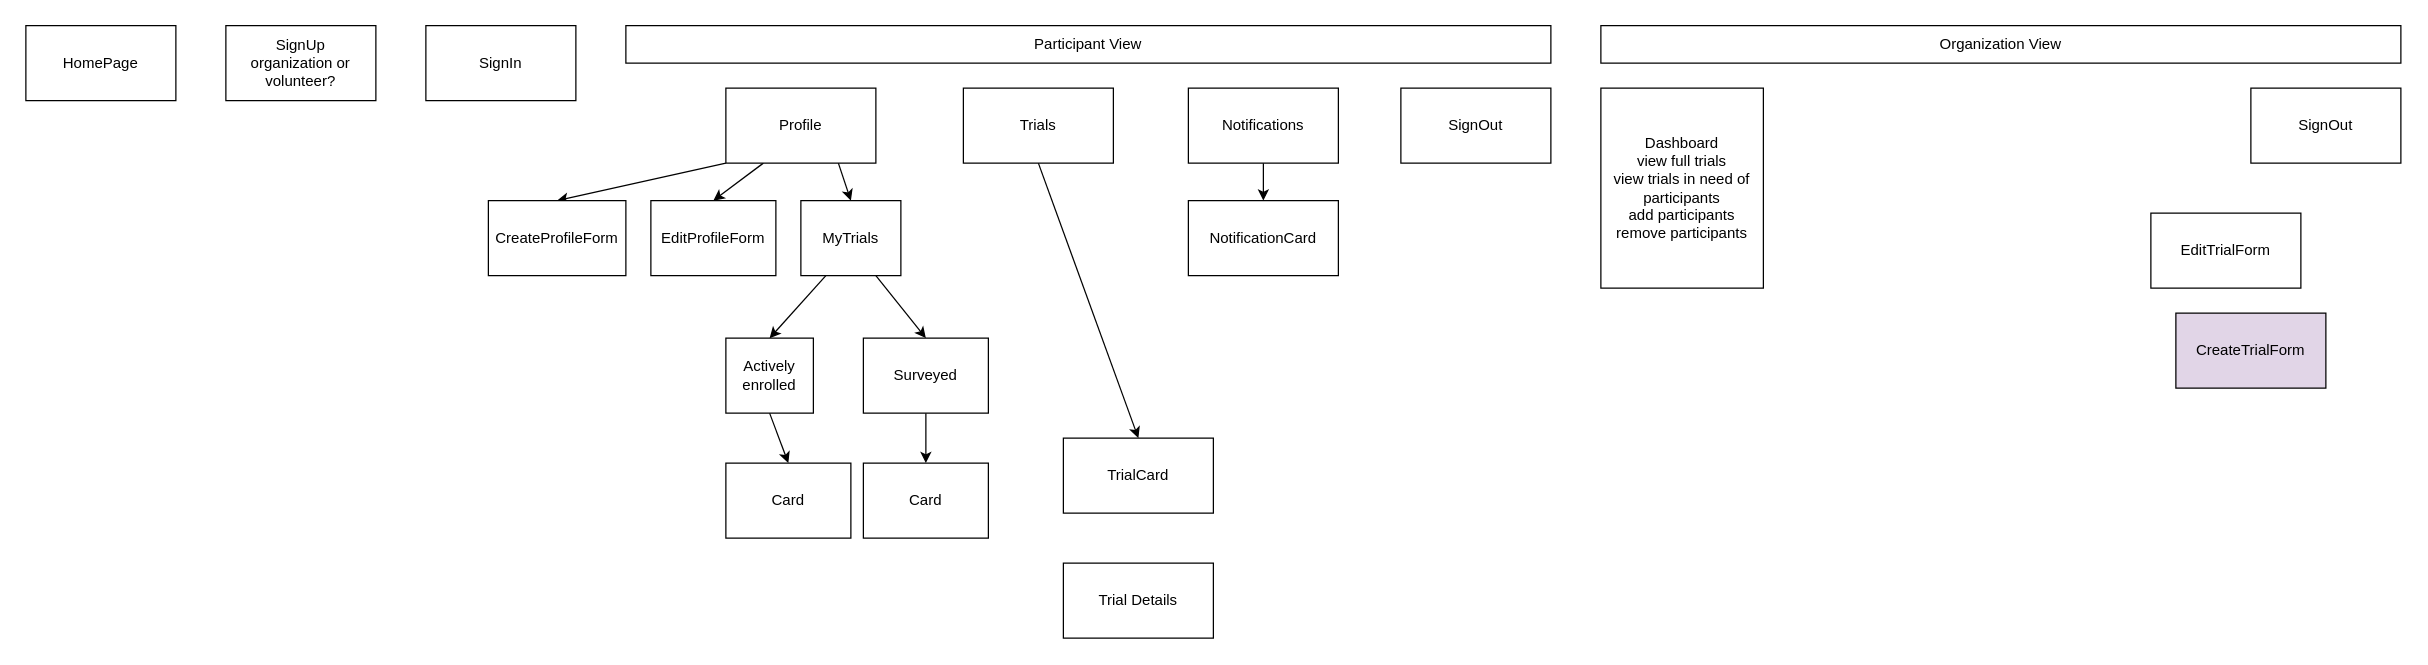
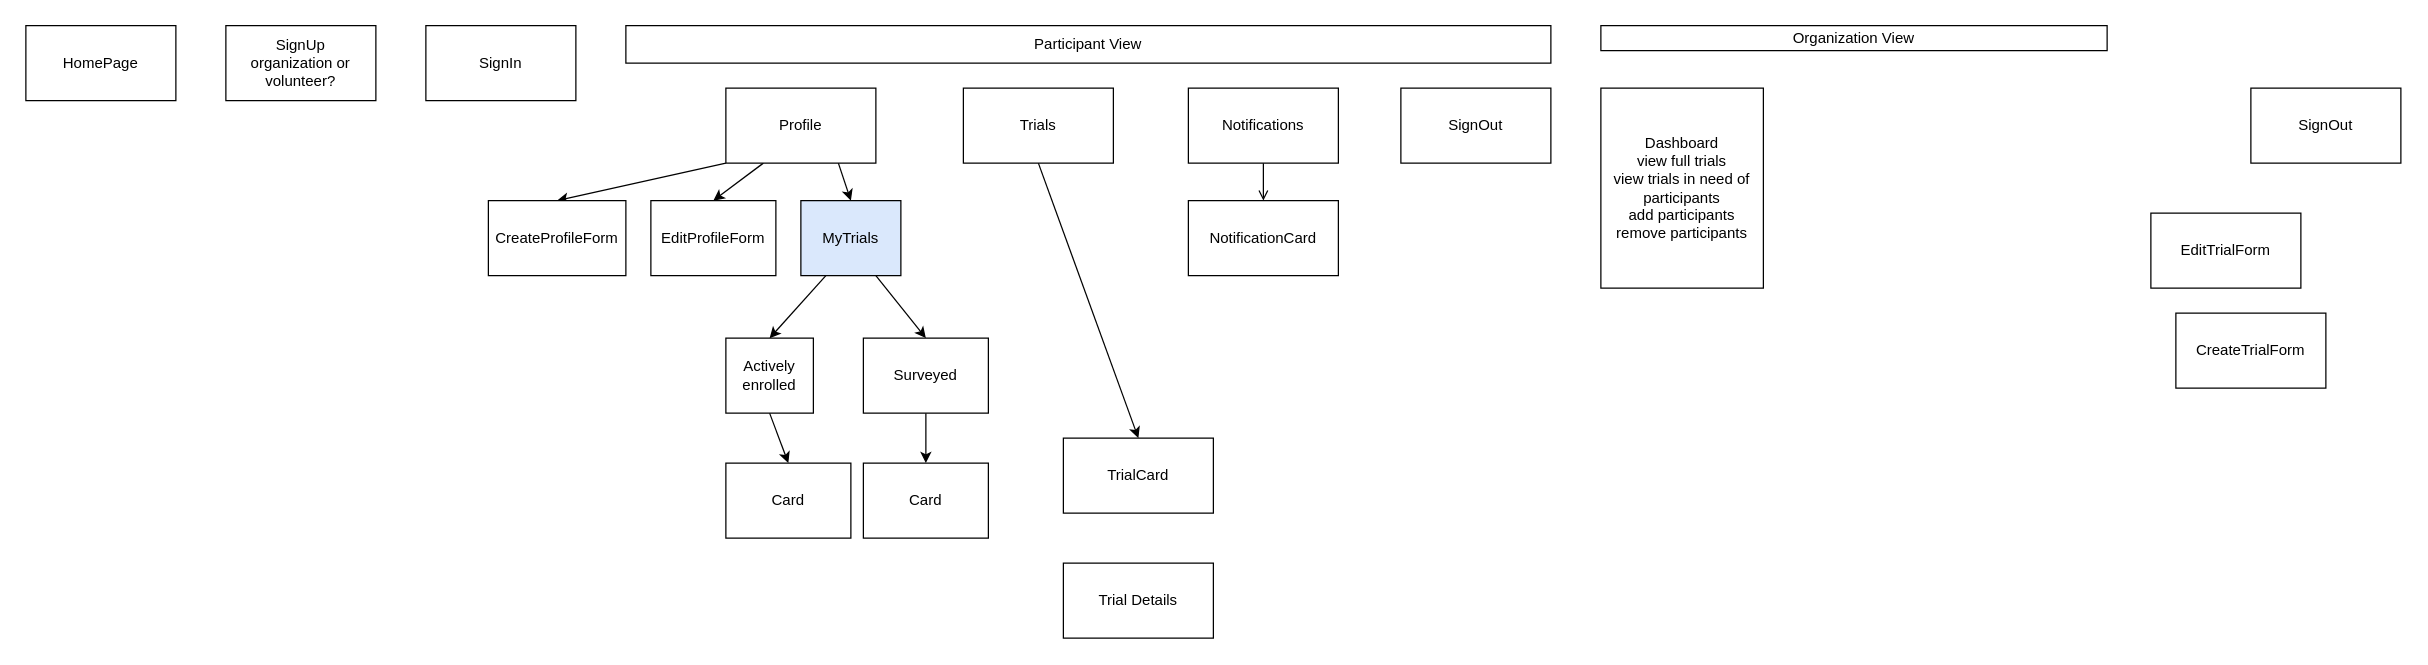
(2001, 44) -> (1854, 38)
(1263, 191) -> (1263, 193)
(851, 238) -> (851, 238)
(2251, 351) -> (2251, 351)
